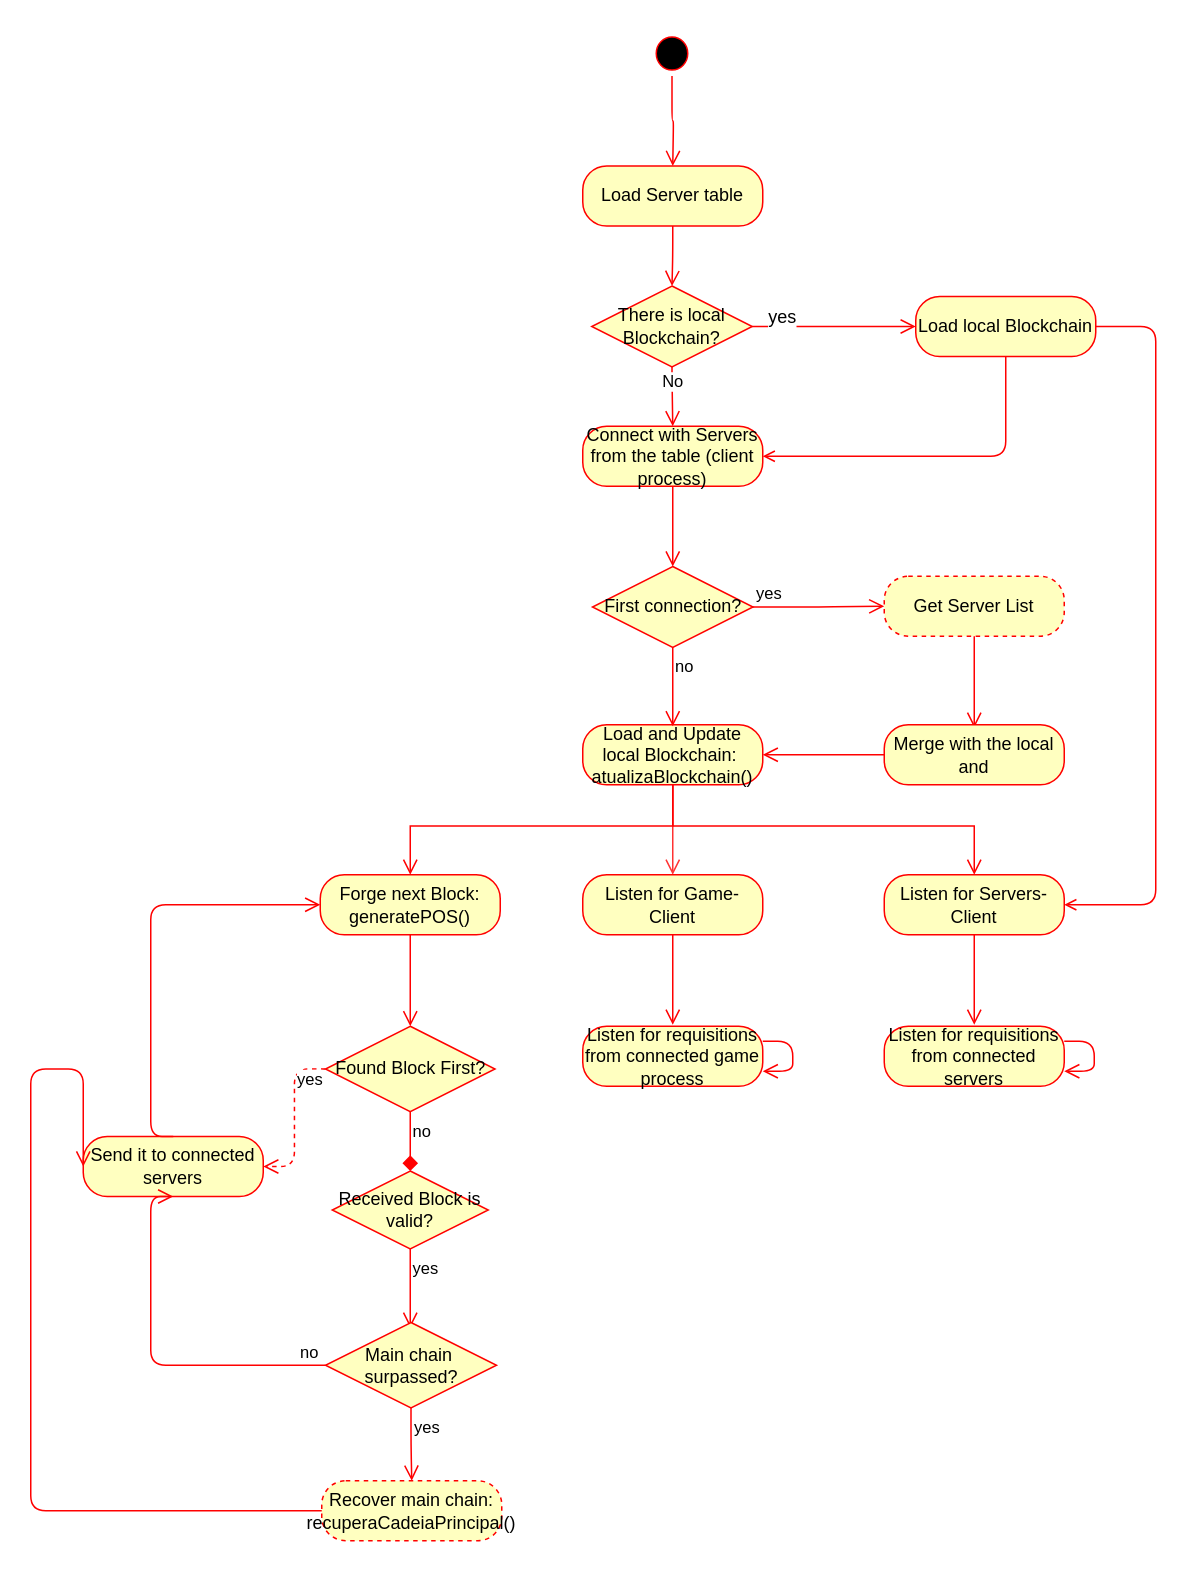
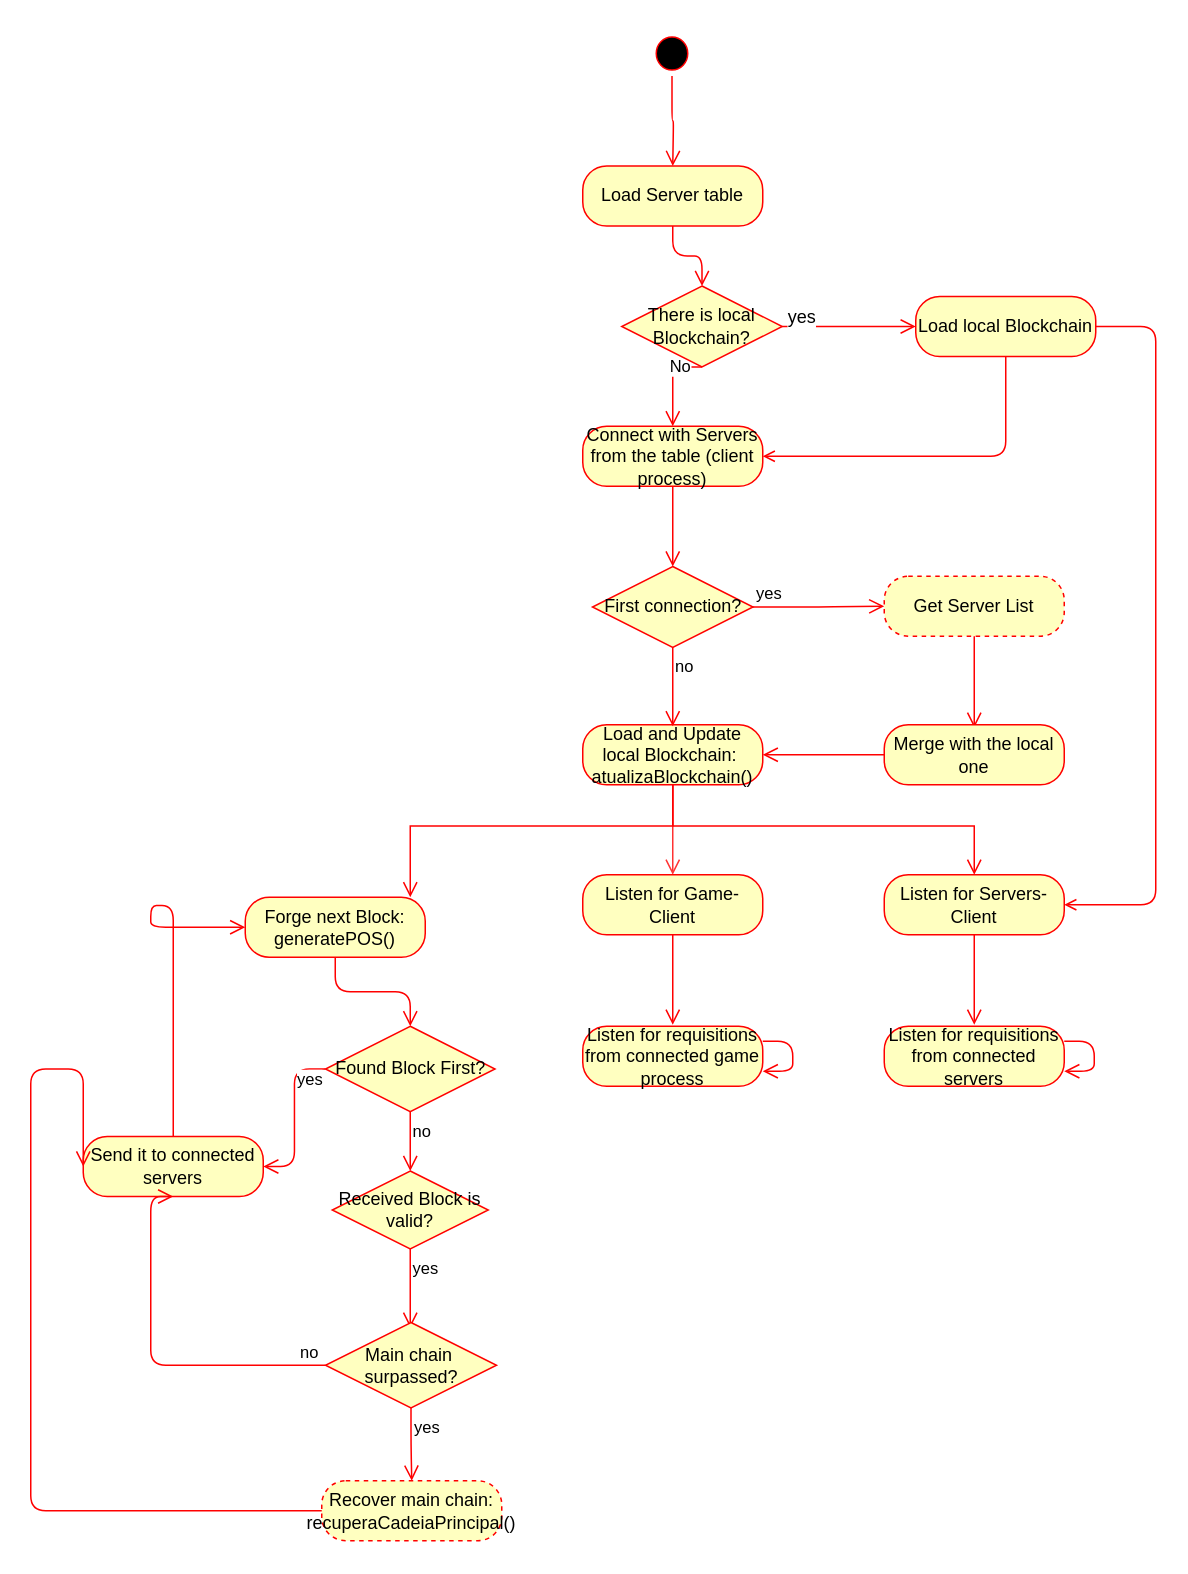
(672, 326) -> (702, 326)
(974, 755) -> (974, 755)
(410, 905) -> (335, 927)
(294, 1130) -> (294, 1130)
(410, 1155) -> (410, 1161)
